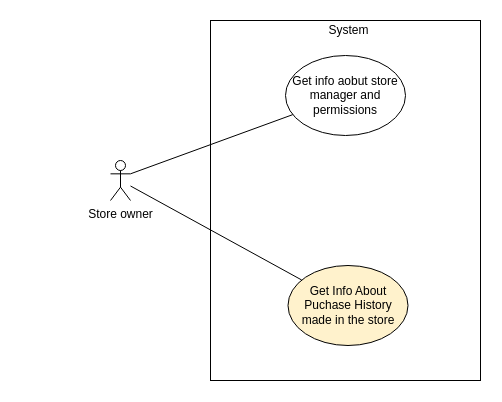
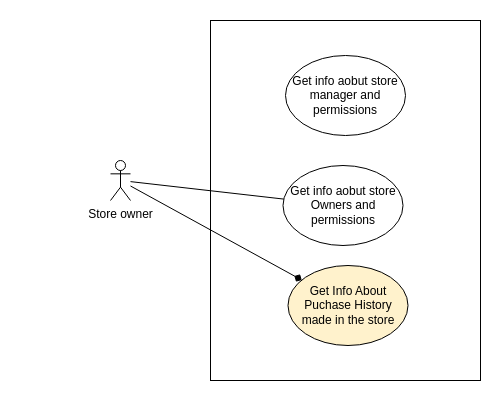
(348, 31) -> none
(213, 144) -> none
none -> (207, 190)
none -> (343, 206)
(297, 278) -> (294, 276)
